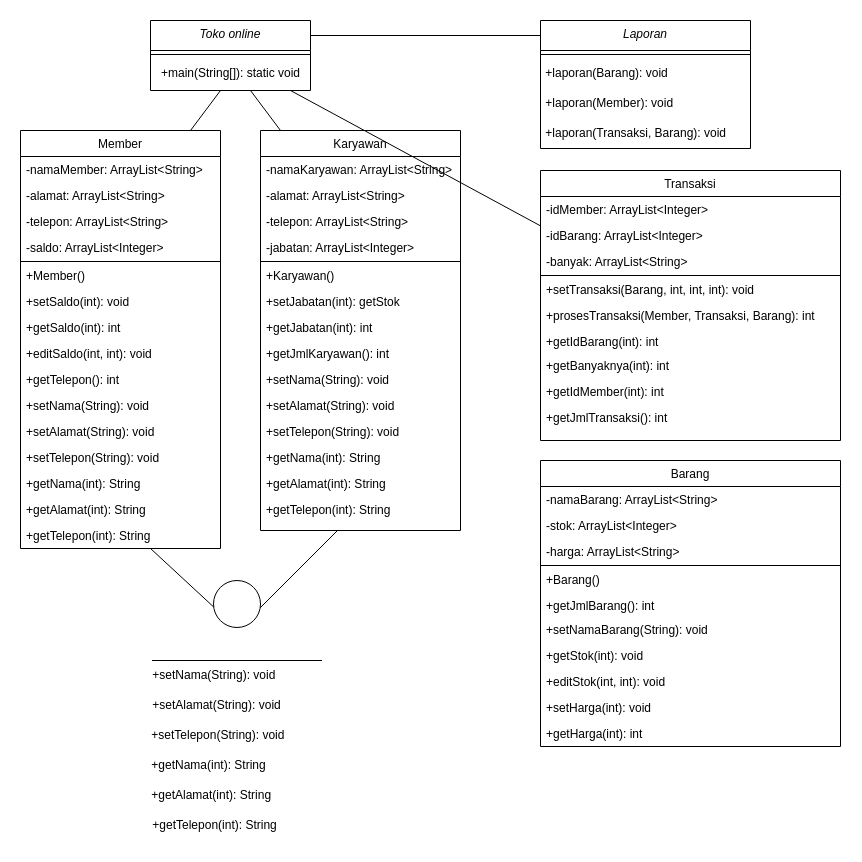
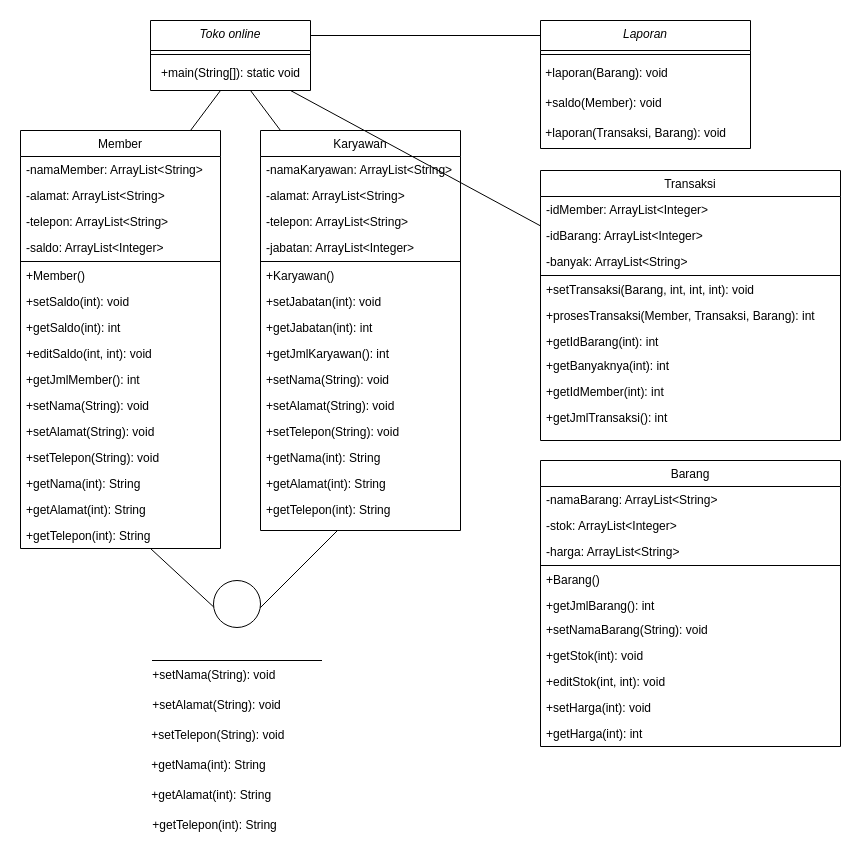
(610, 104) -> (603, 104)
(345, 302) -> (334, 302)
(80, 380) -> (87, 380)
